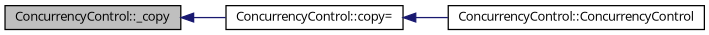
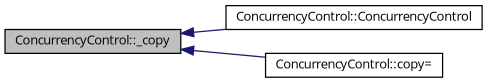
(432, 18) -> (210, 31)
